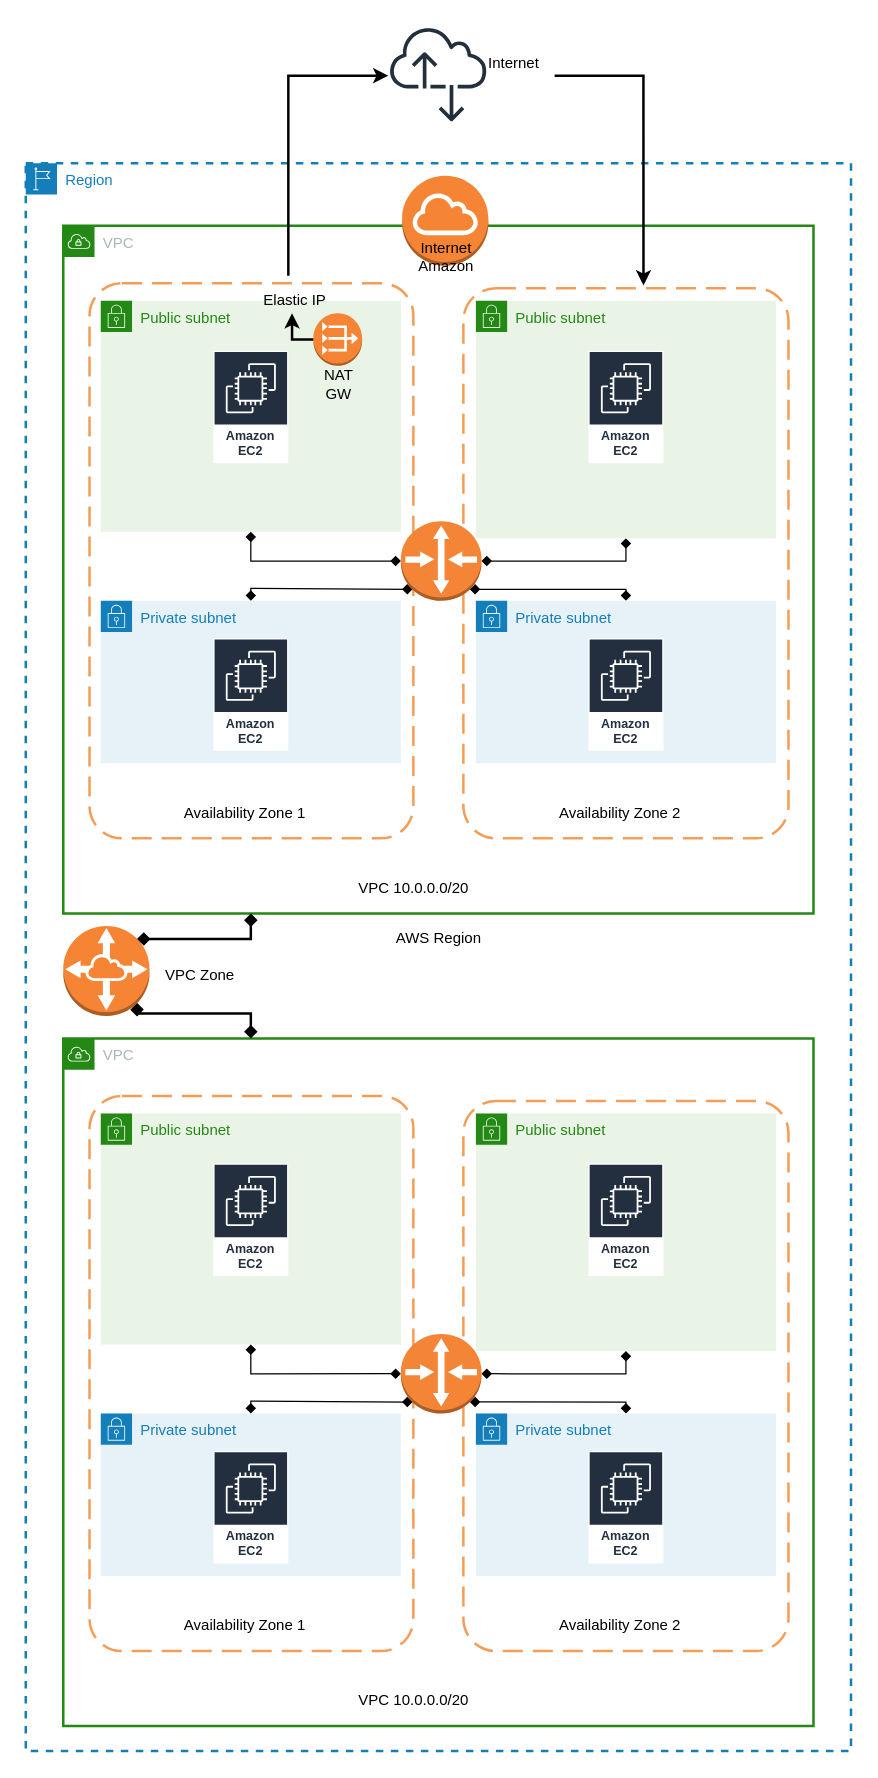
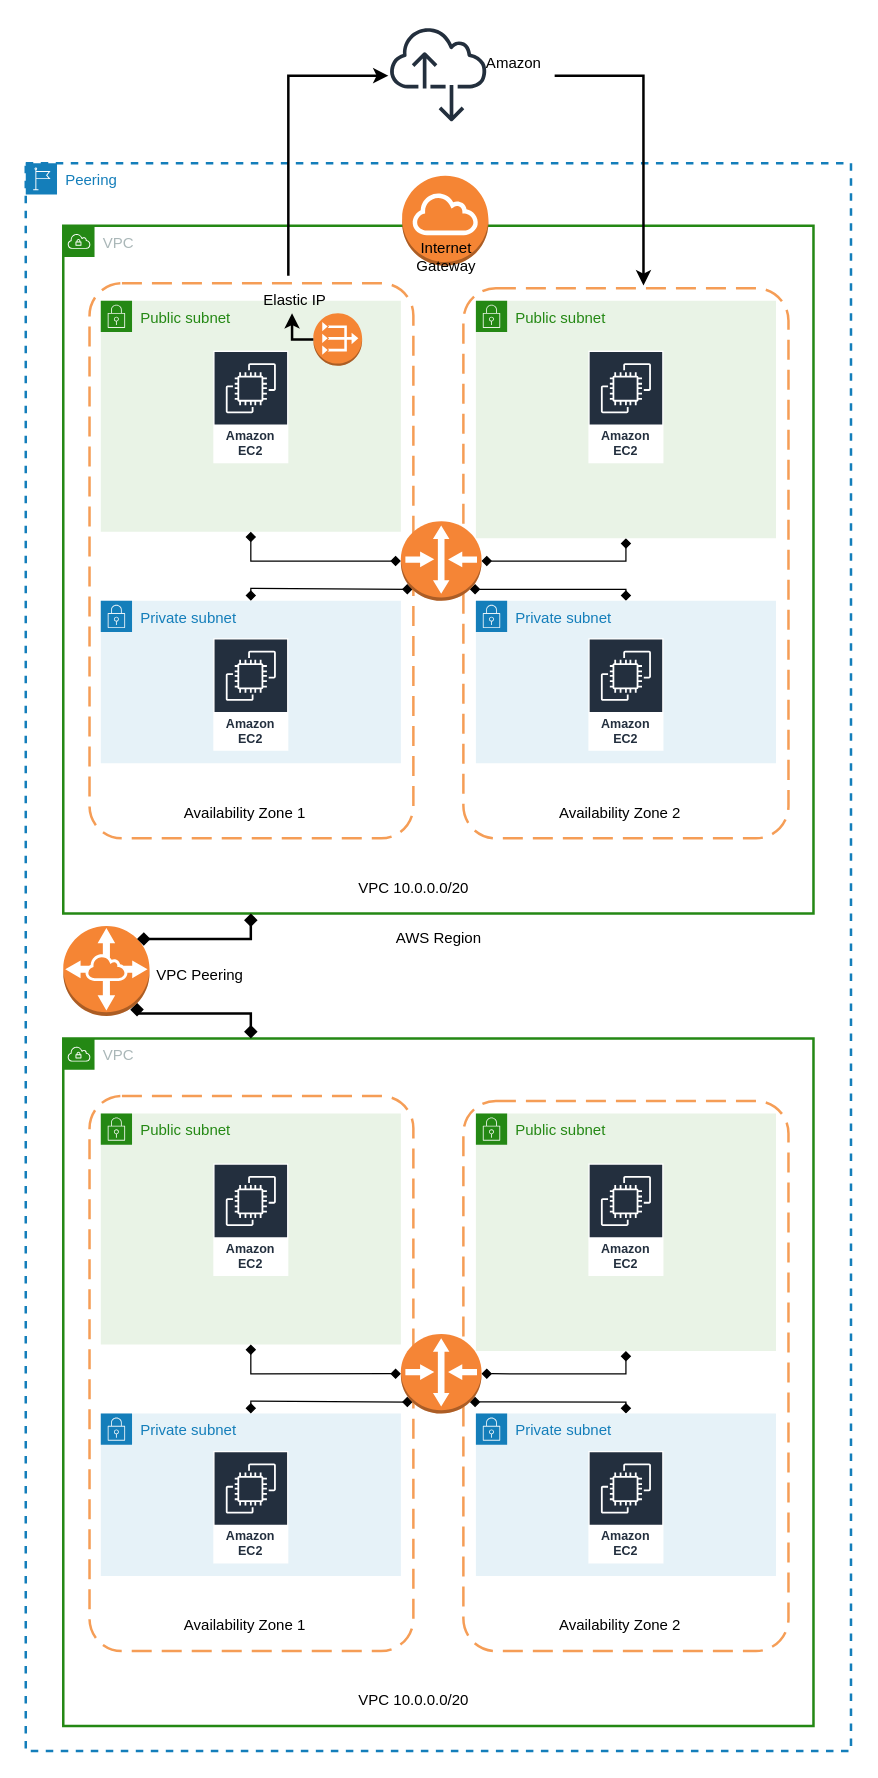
(514, 63) -> (514, 63)
(89, 181) -> (93, 181)
(446, 257) -> (446, 257)
(338, 384) -> none
(200, 976) -> (200, 976)
